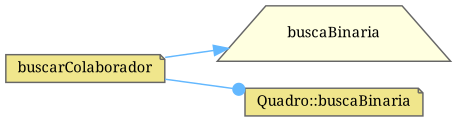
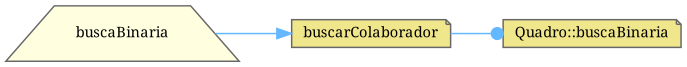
(190, 54) -> (246, 34)
